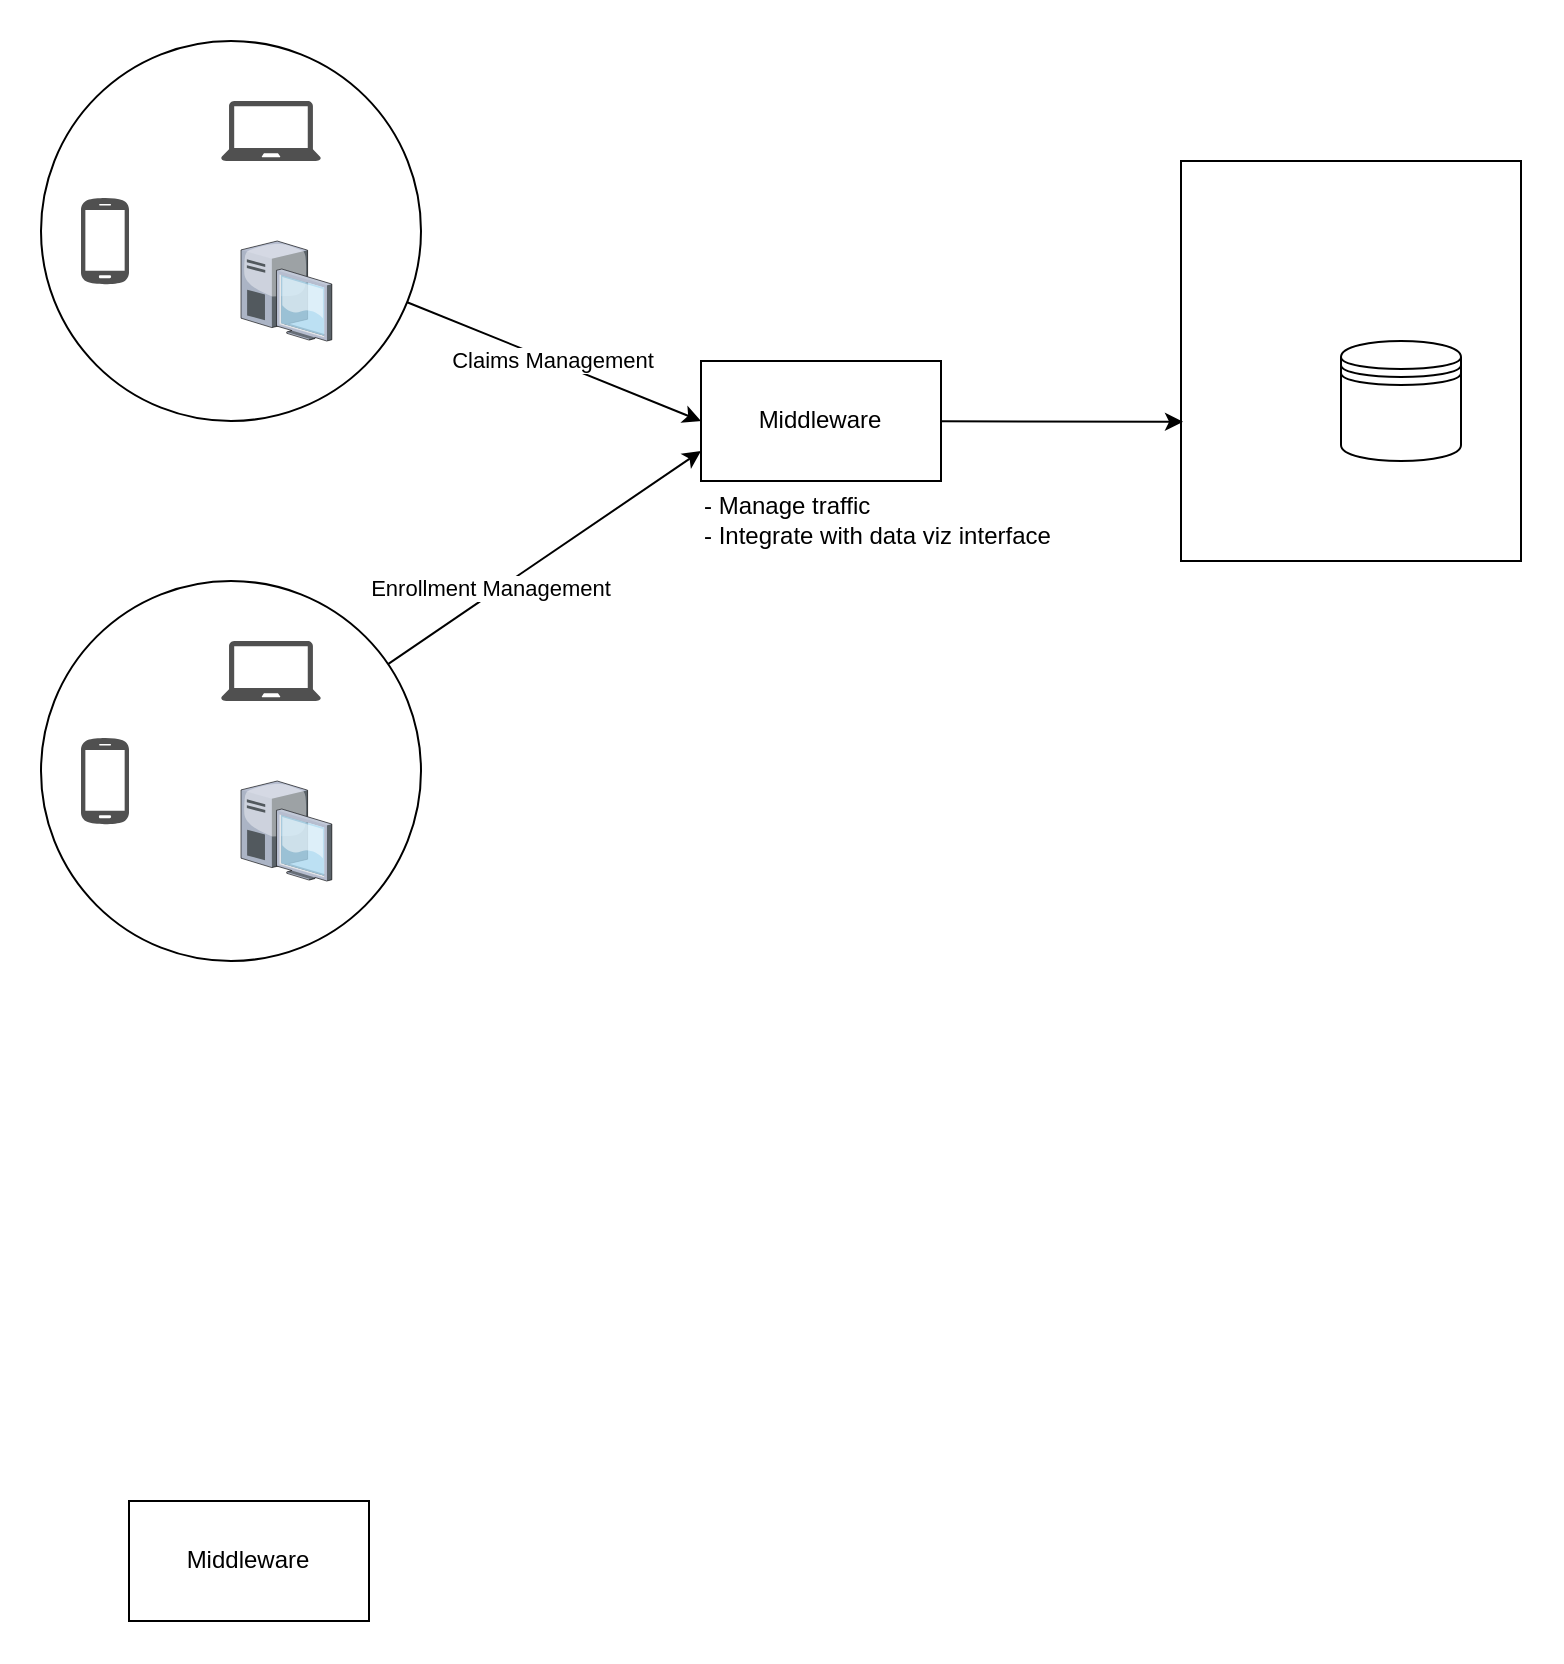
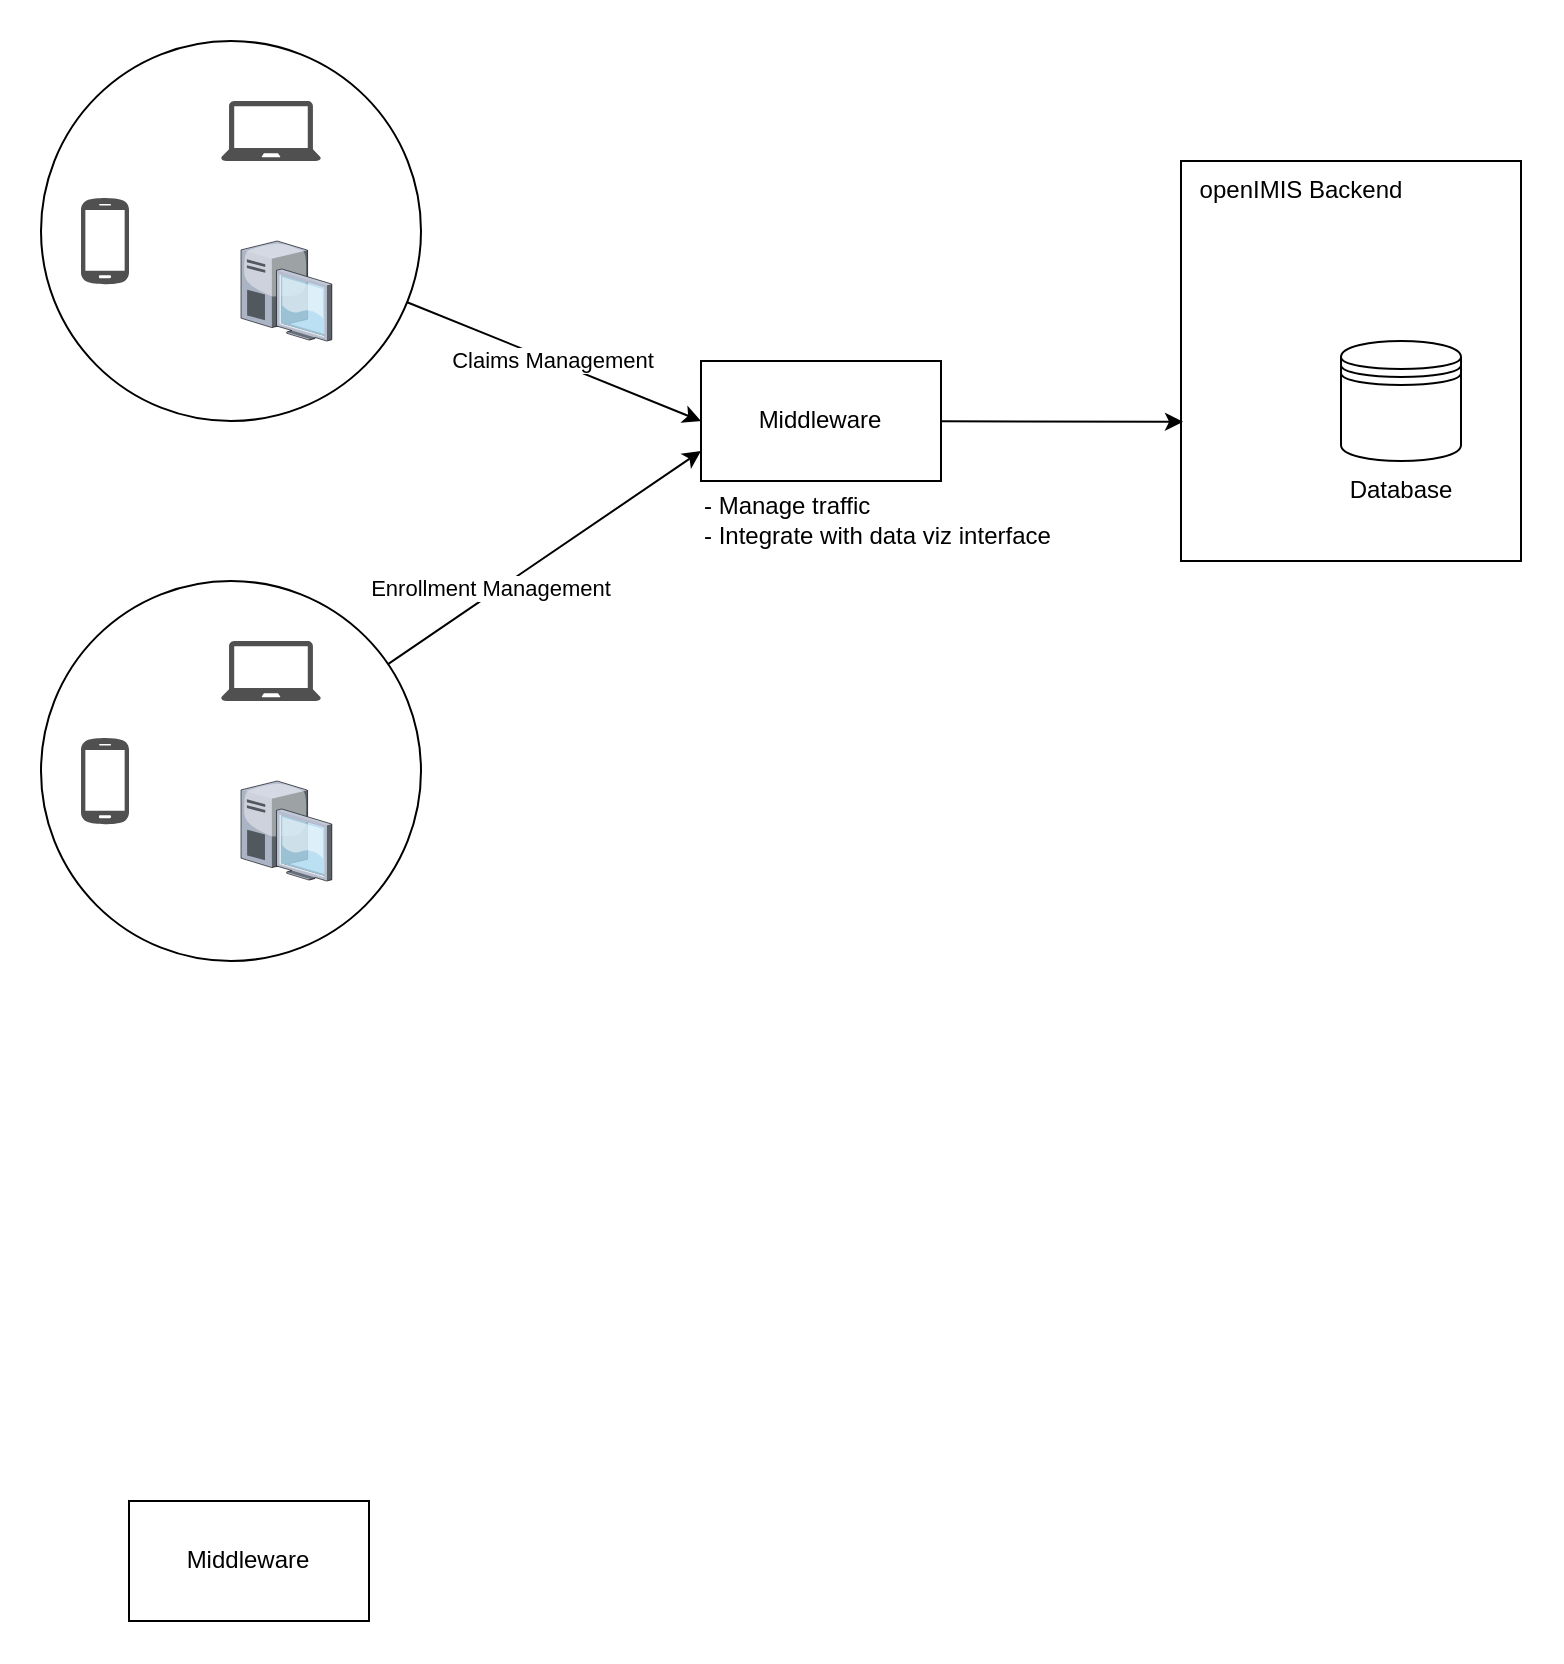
none -> (1301, 191)
none -> (1401, 491)
